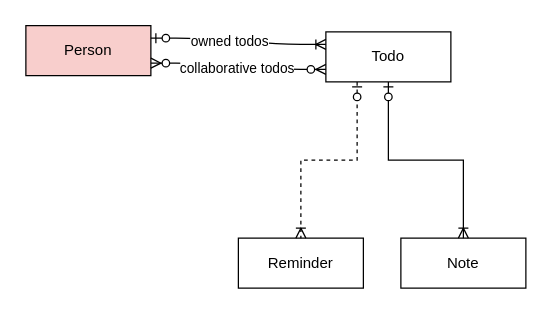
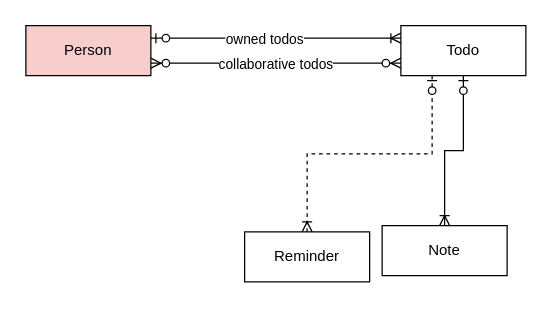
(388, 57) -> (463, 51)
(301, 263) -> (307, 257)
(463, 263) -> (444, 251)
